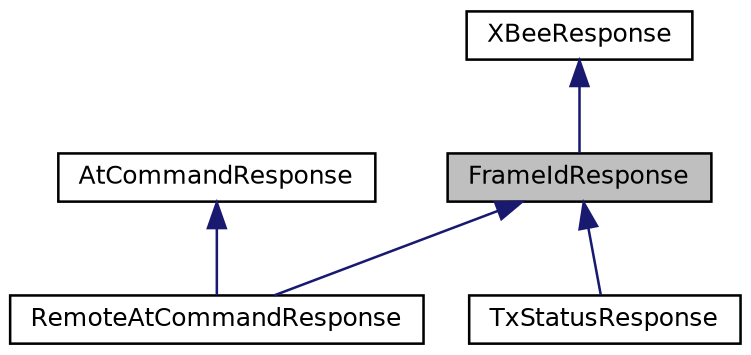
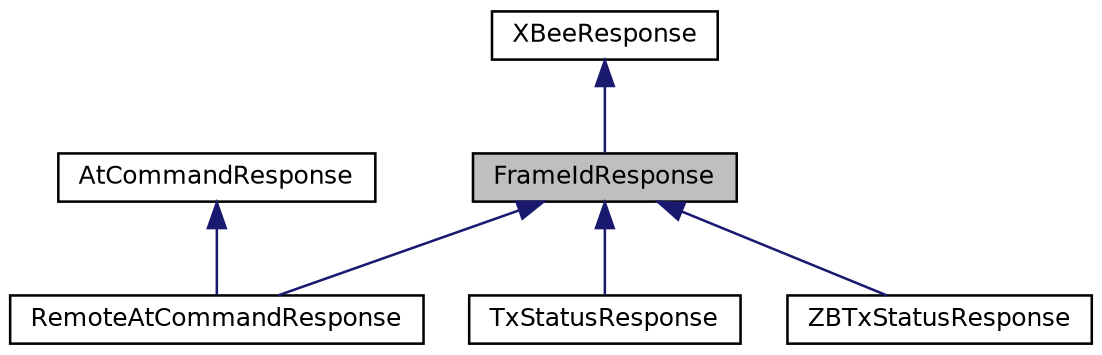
none -> (940, 320)
